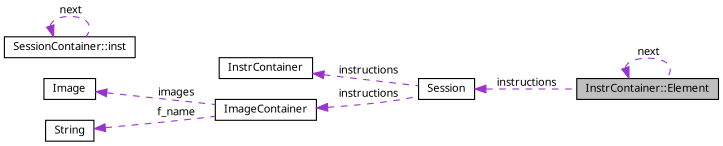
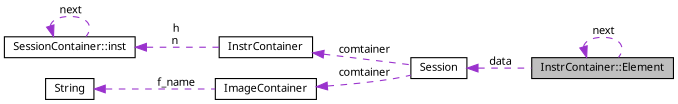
none -> (183, 47)
(367, 71) -> (364, 50)
(526, 83) -> (499, 62)
(70, 89) -> none
(367, 94) -> (364, 73)
